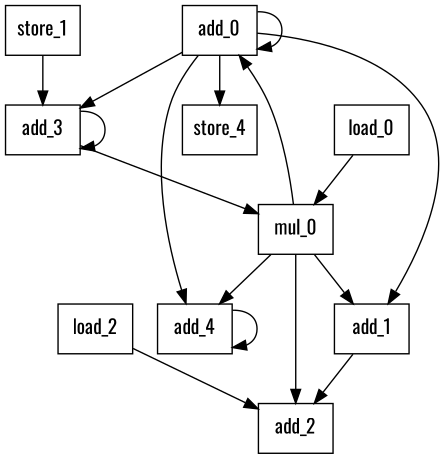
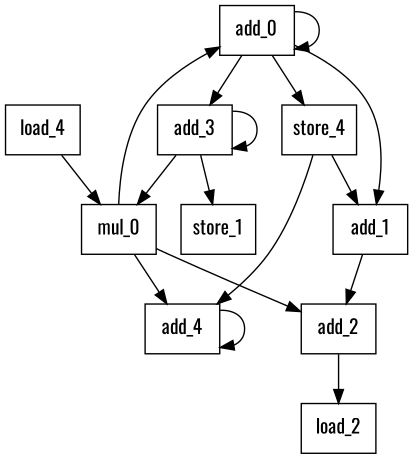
(43, 73) -> (205, 173)
(372, 130) -> (43, 130)
(162, 164) -> (282, 232)
(329, 274) -> (342, 174)
(189, 376) -> (339, 372)
